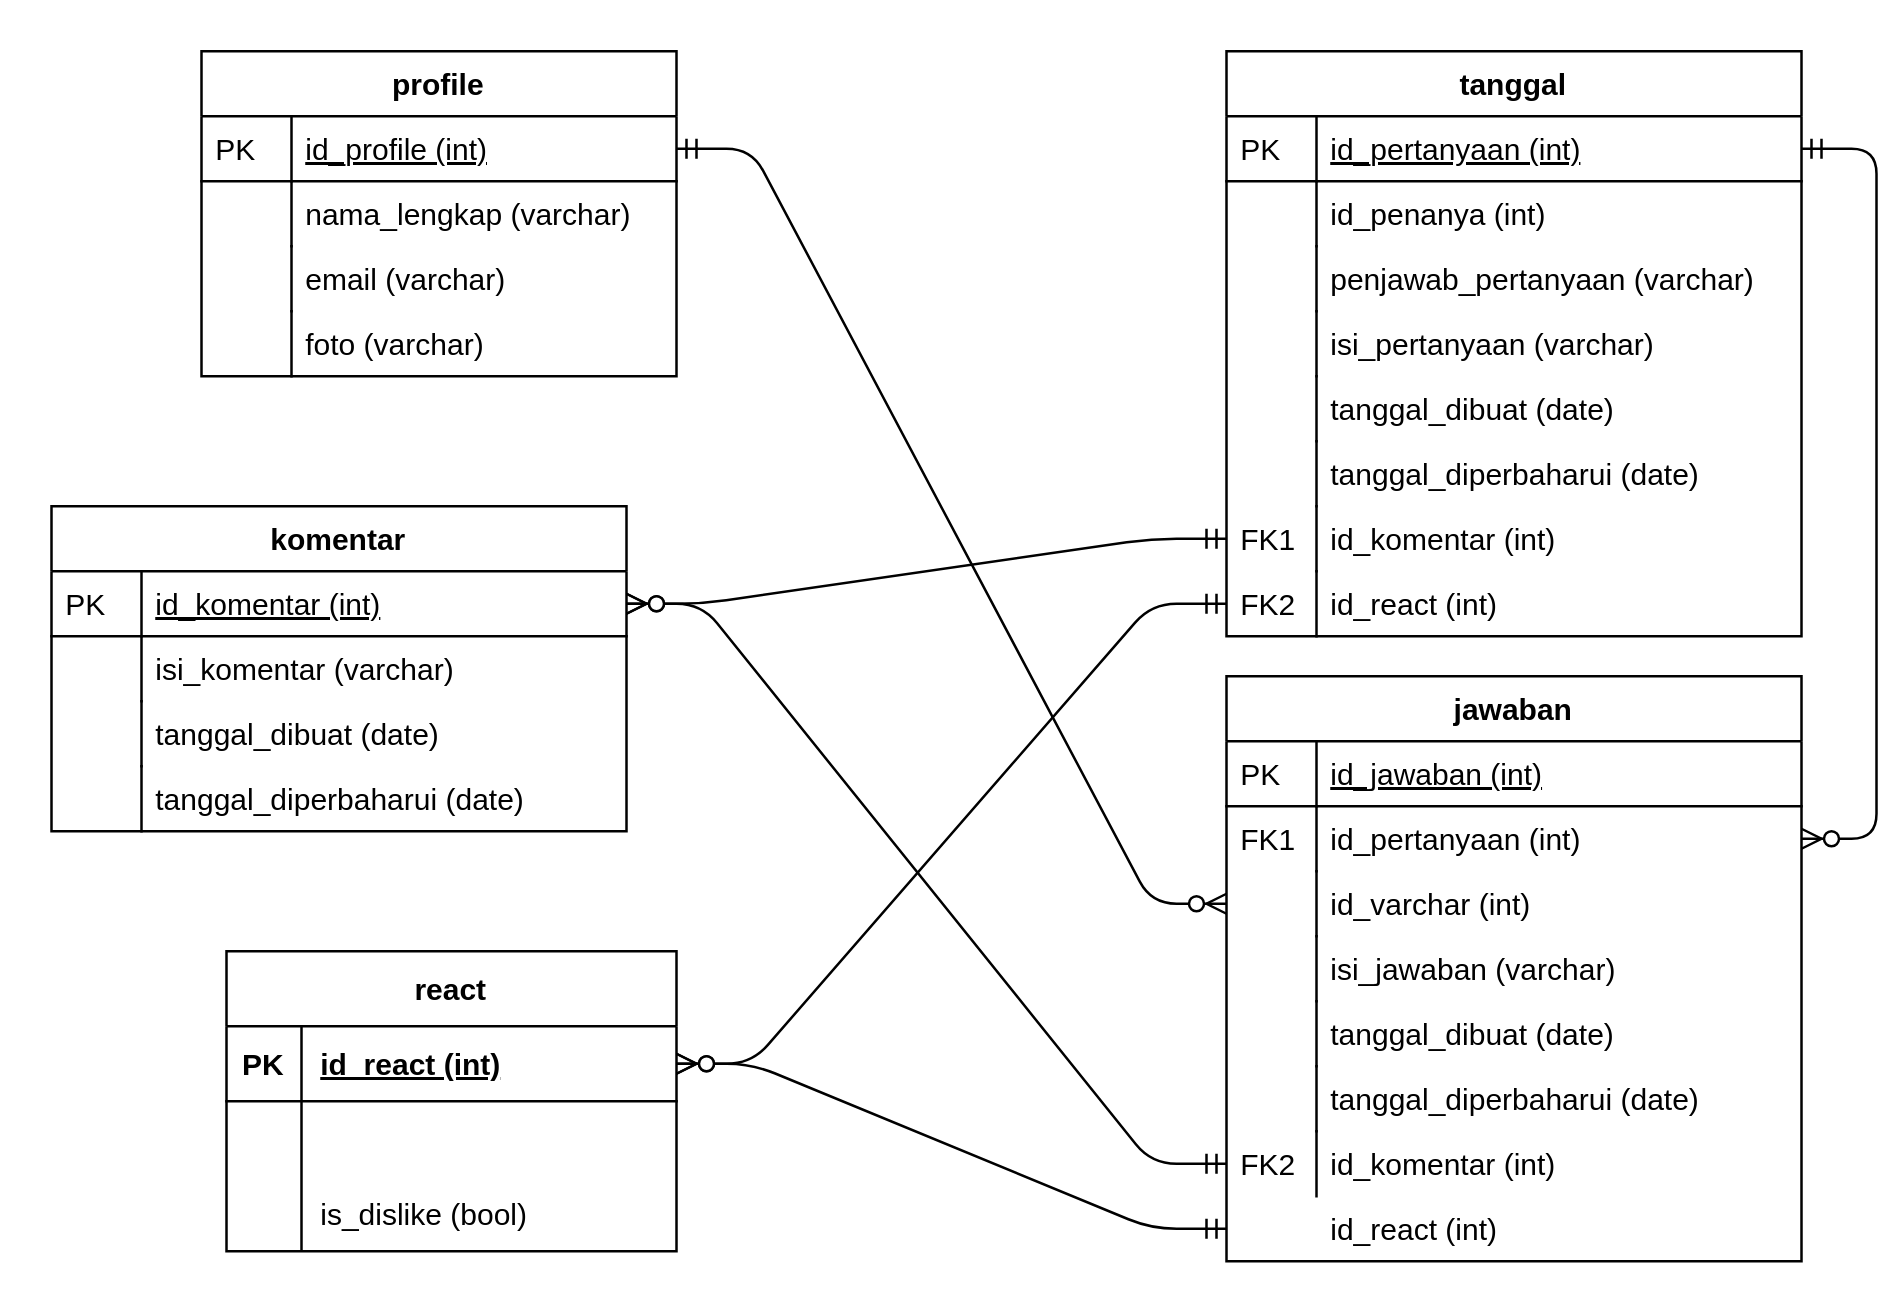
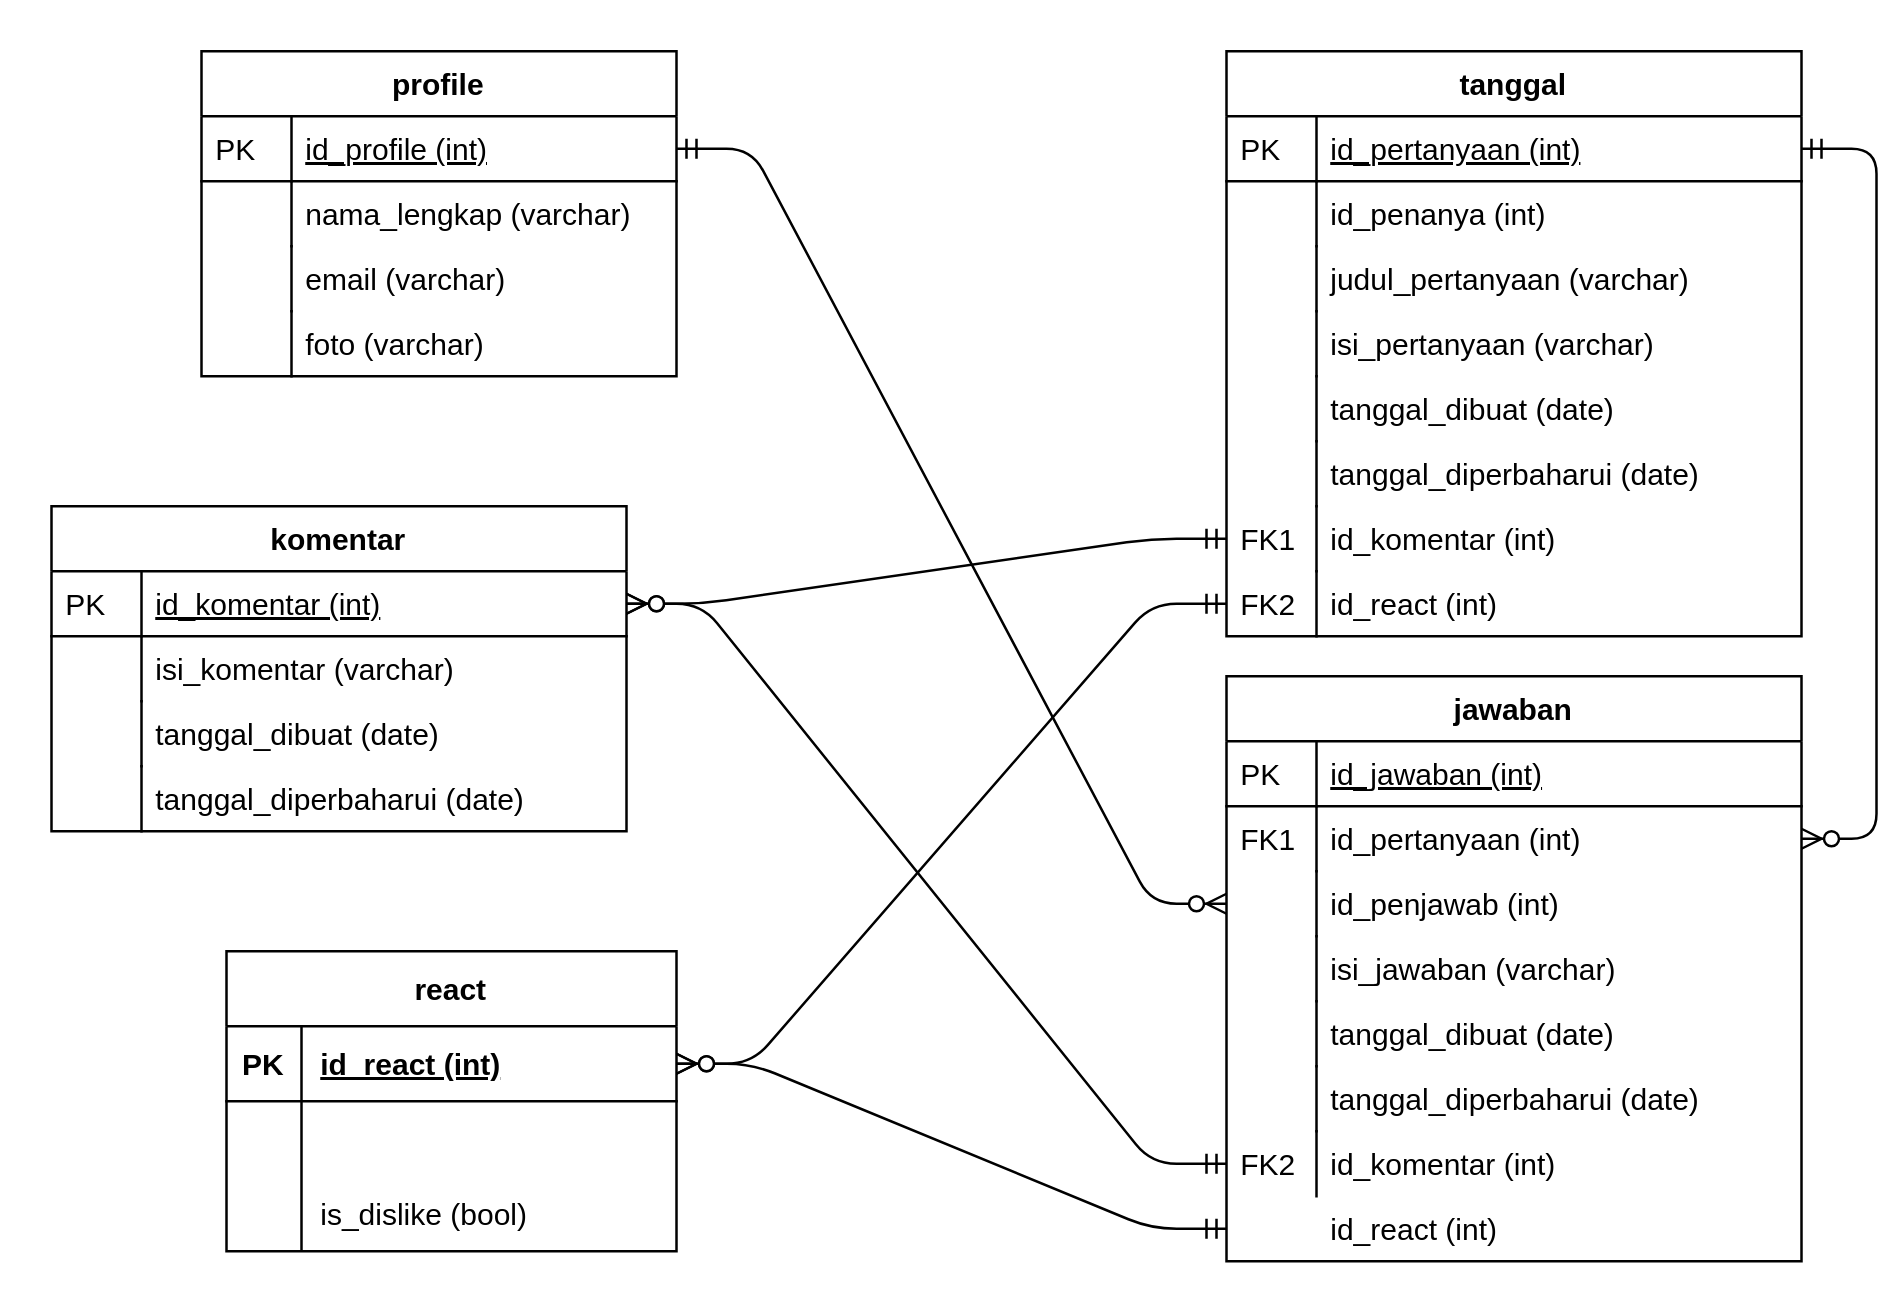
(1570, 280) -> (1541, 280)
(1453, 905) -> (1461, 905)
